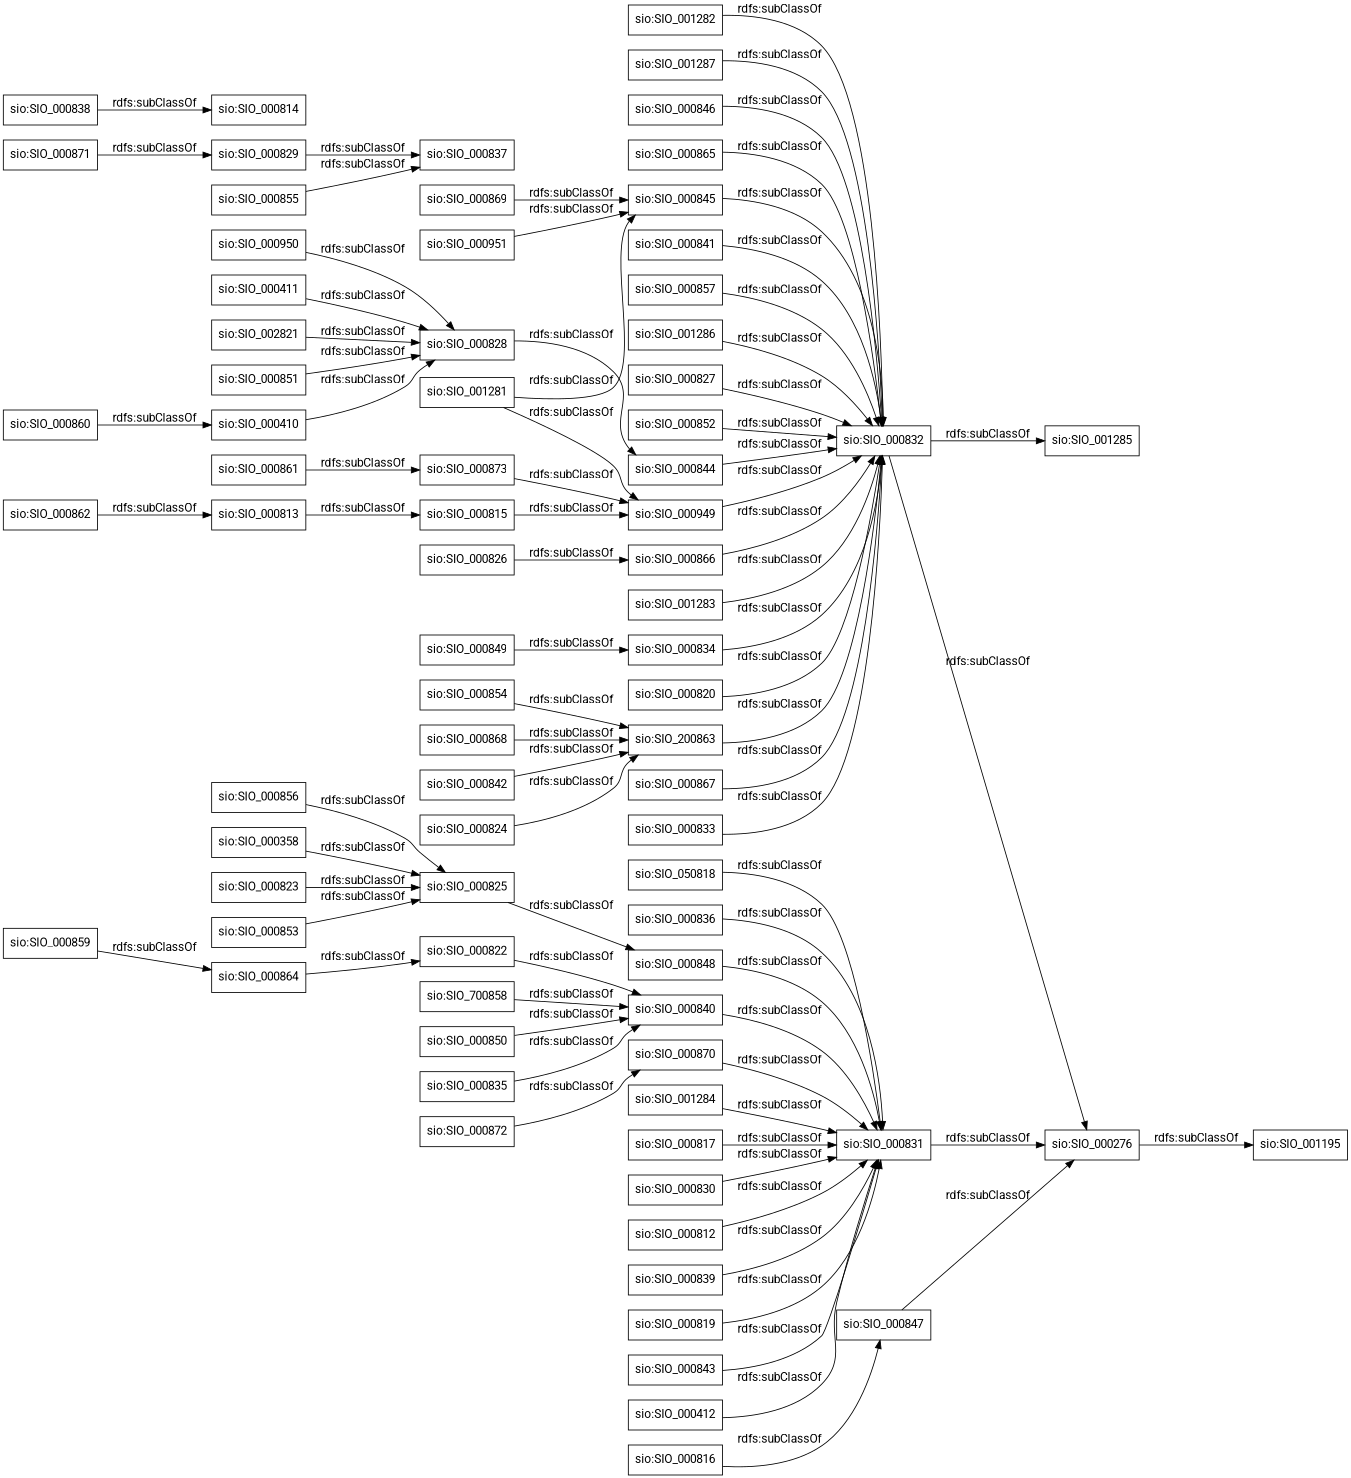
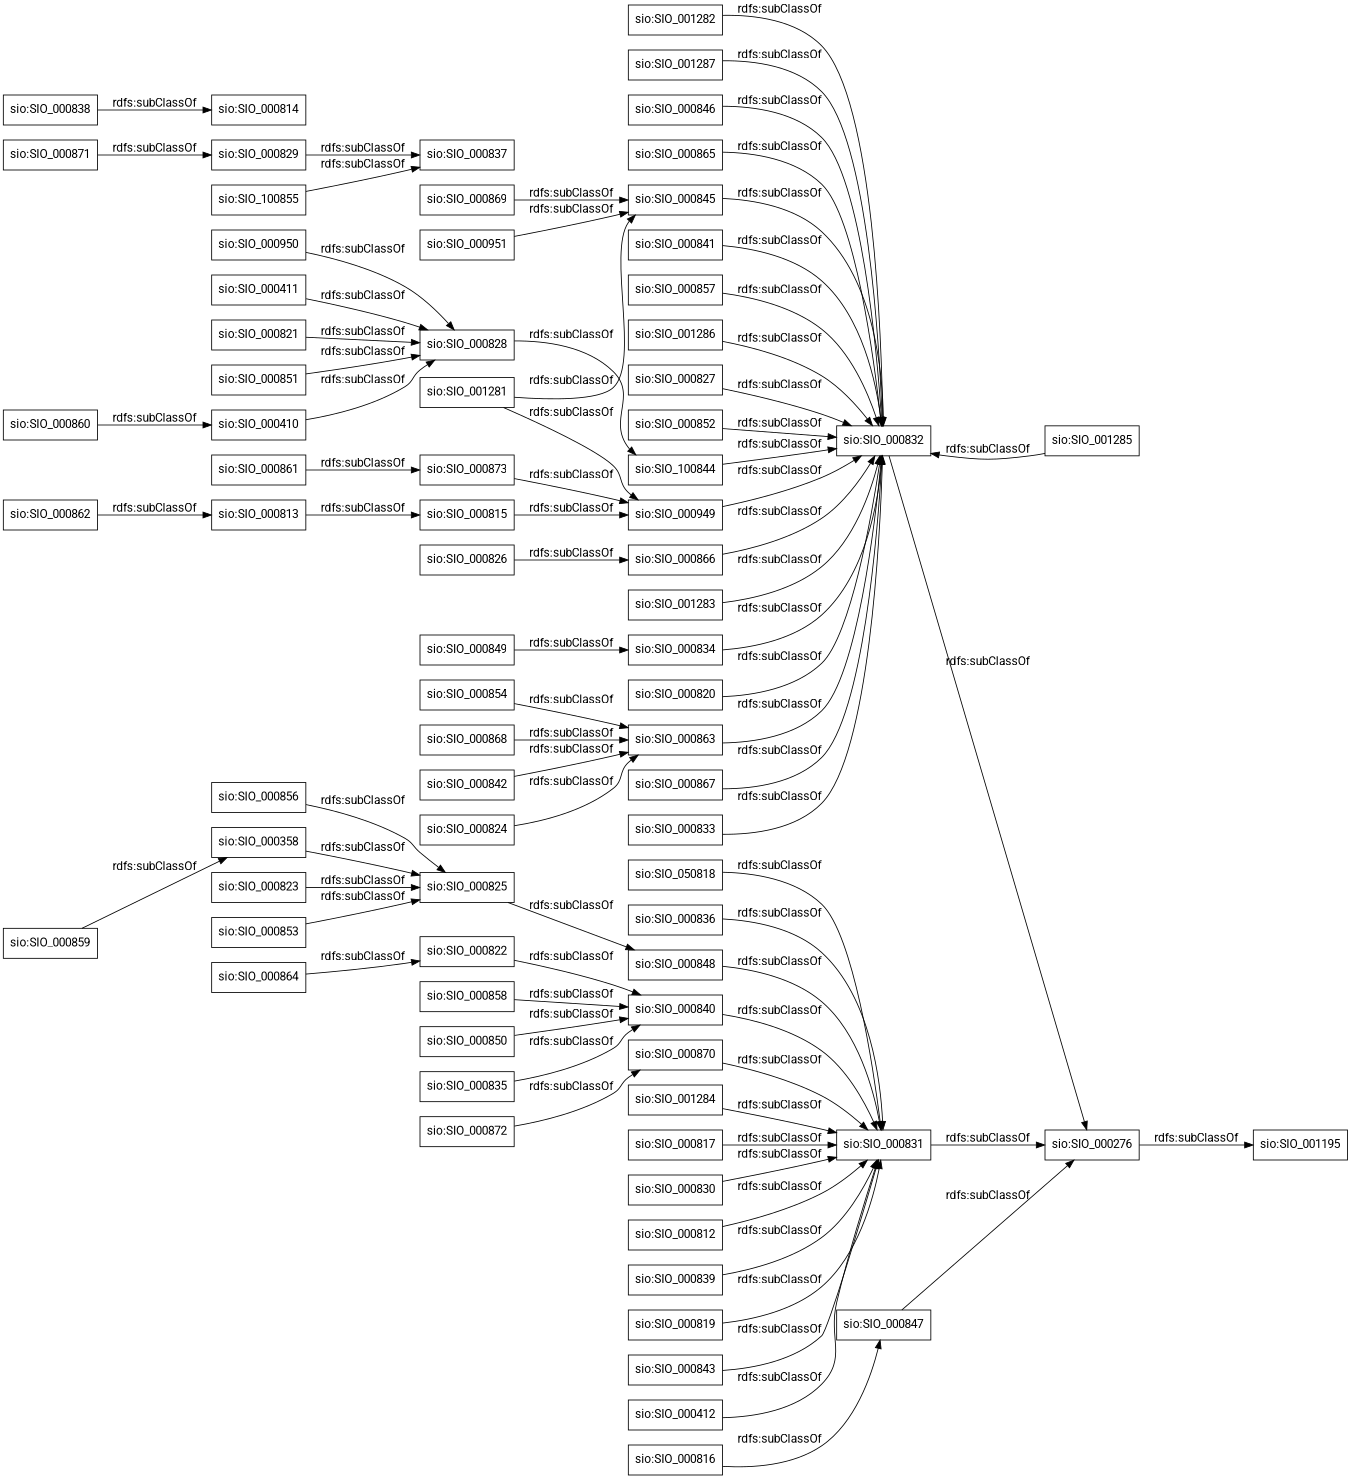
(259, 200) -> (259, 200)
(259, 335) -> (259, 335)
(984, 441) -> (992, 459)
(675, 470) -> (675, 470)
(675, 740) -> (675, 740)
(150, 960) -> (151, 895)
(467, 997) -> (467, 997)
